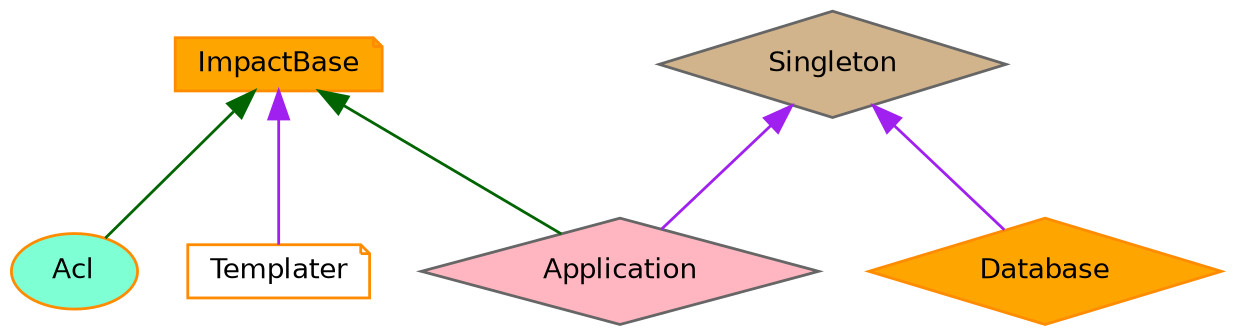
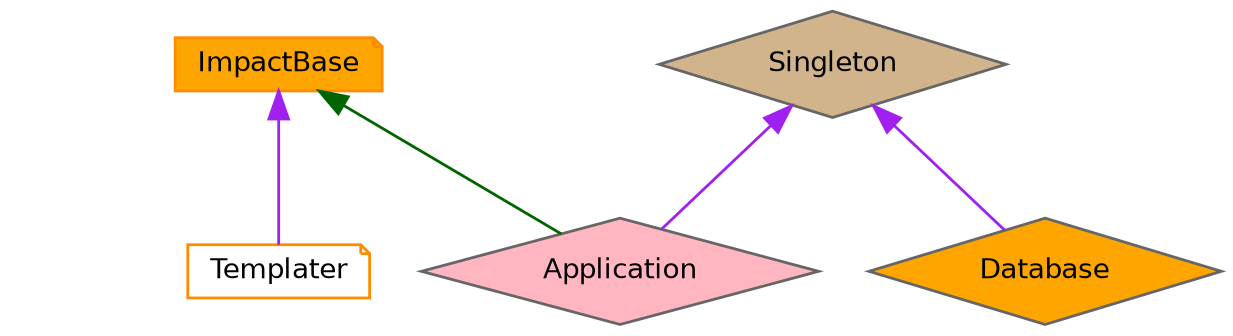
(74, 271) -> none
(1045, 271) -> (1045, 271)
